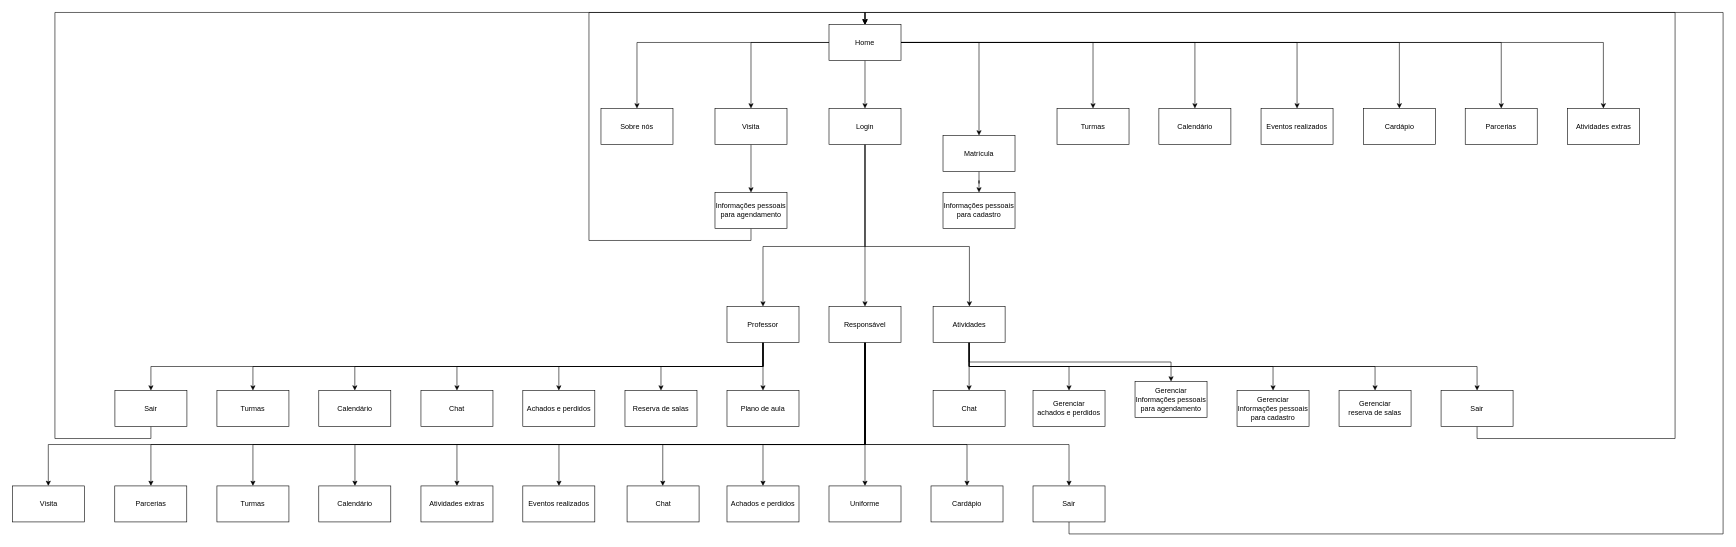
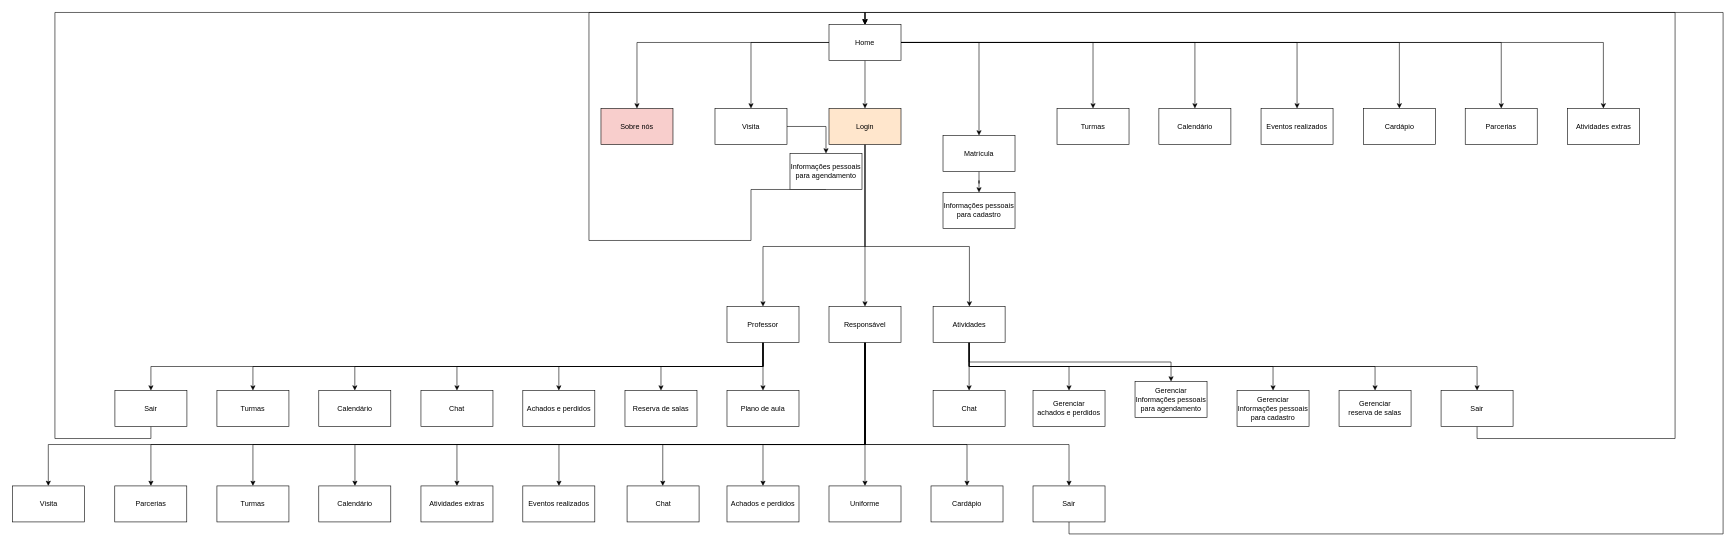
(637, 126) -> (637, 126)
(865, 126) -> (865, 126)
(751, 210) -> (826, 171)
